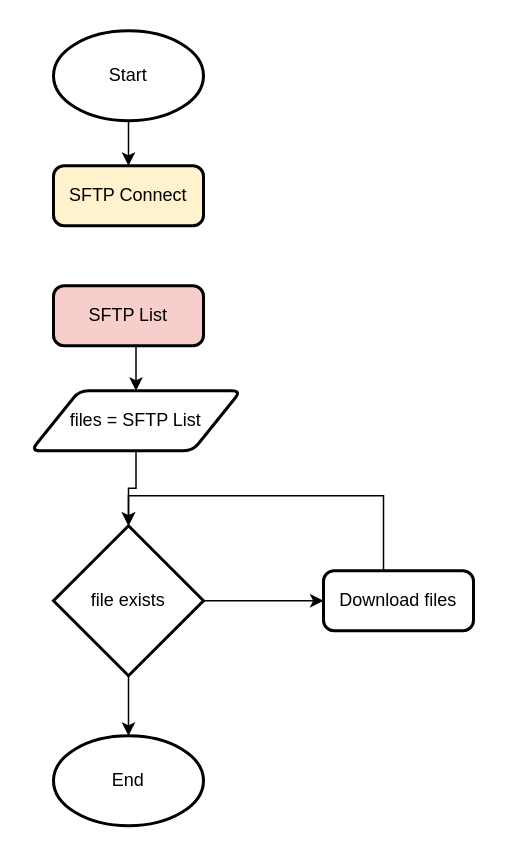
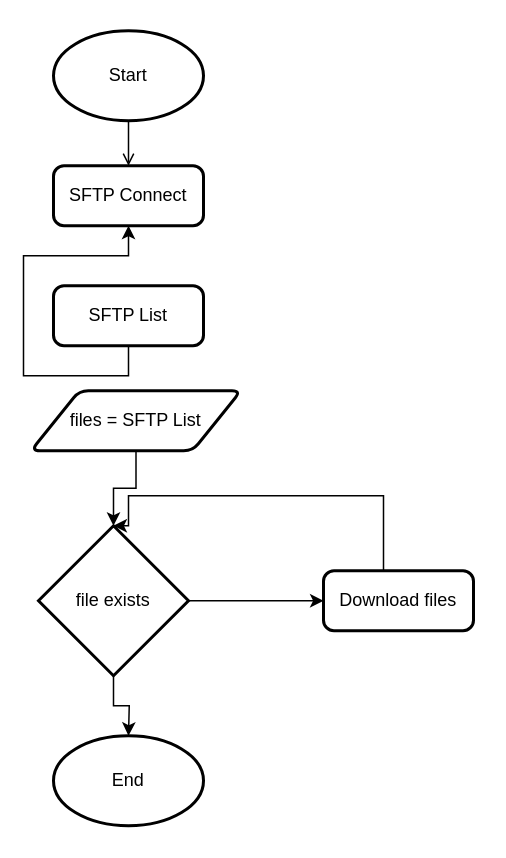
(128, 154) -> (128, 156)
(128, 196) -> (128, 196)
(128, 316) -> (128, 316)
(136, 360) -> (23, 321)
(128, 601) -> (113, 601)
